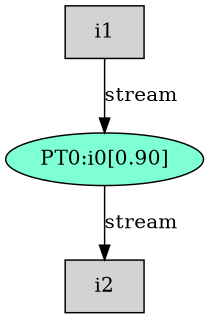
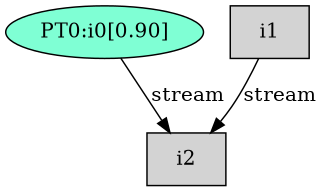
(105, 88) -> (241, 91)
